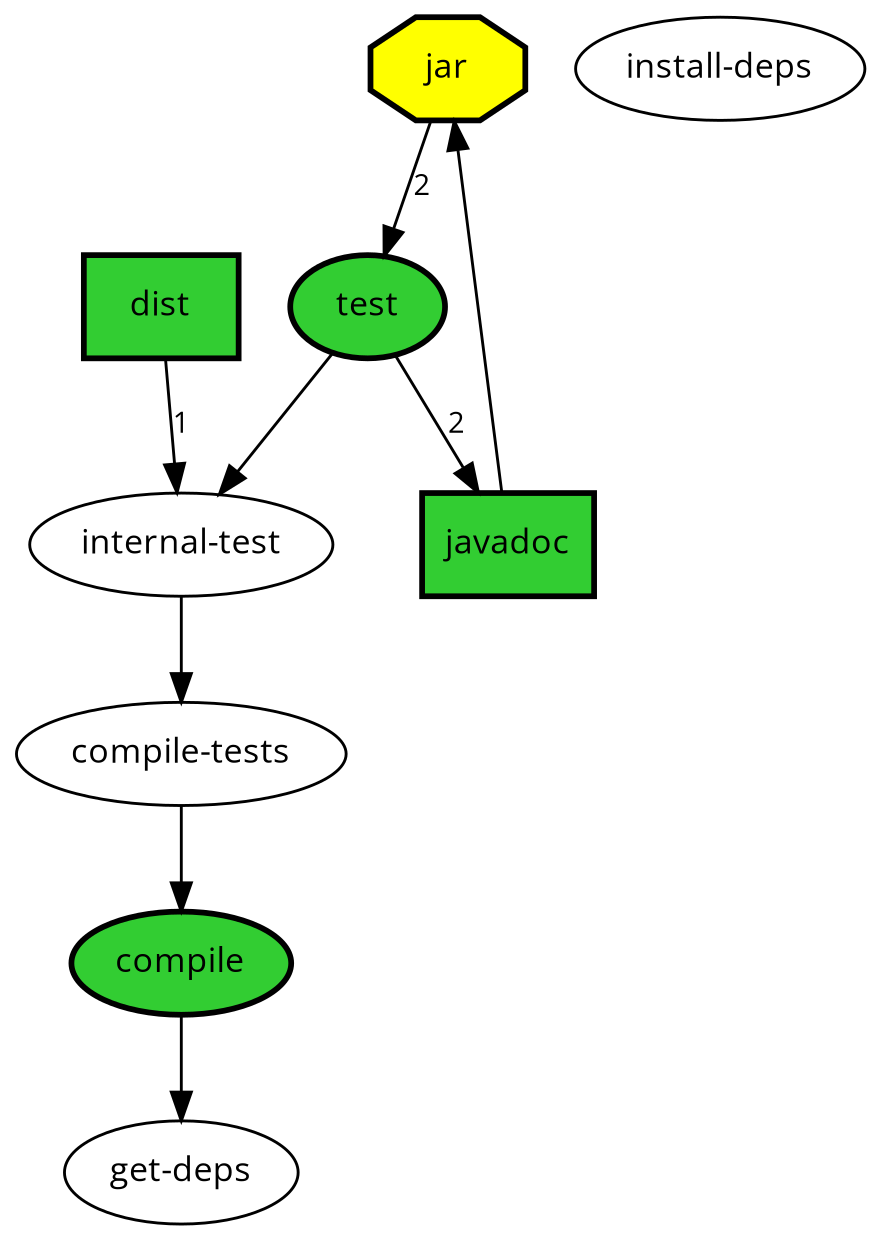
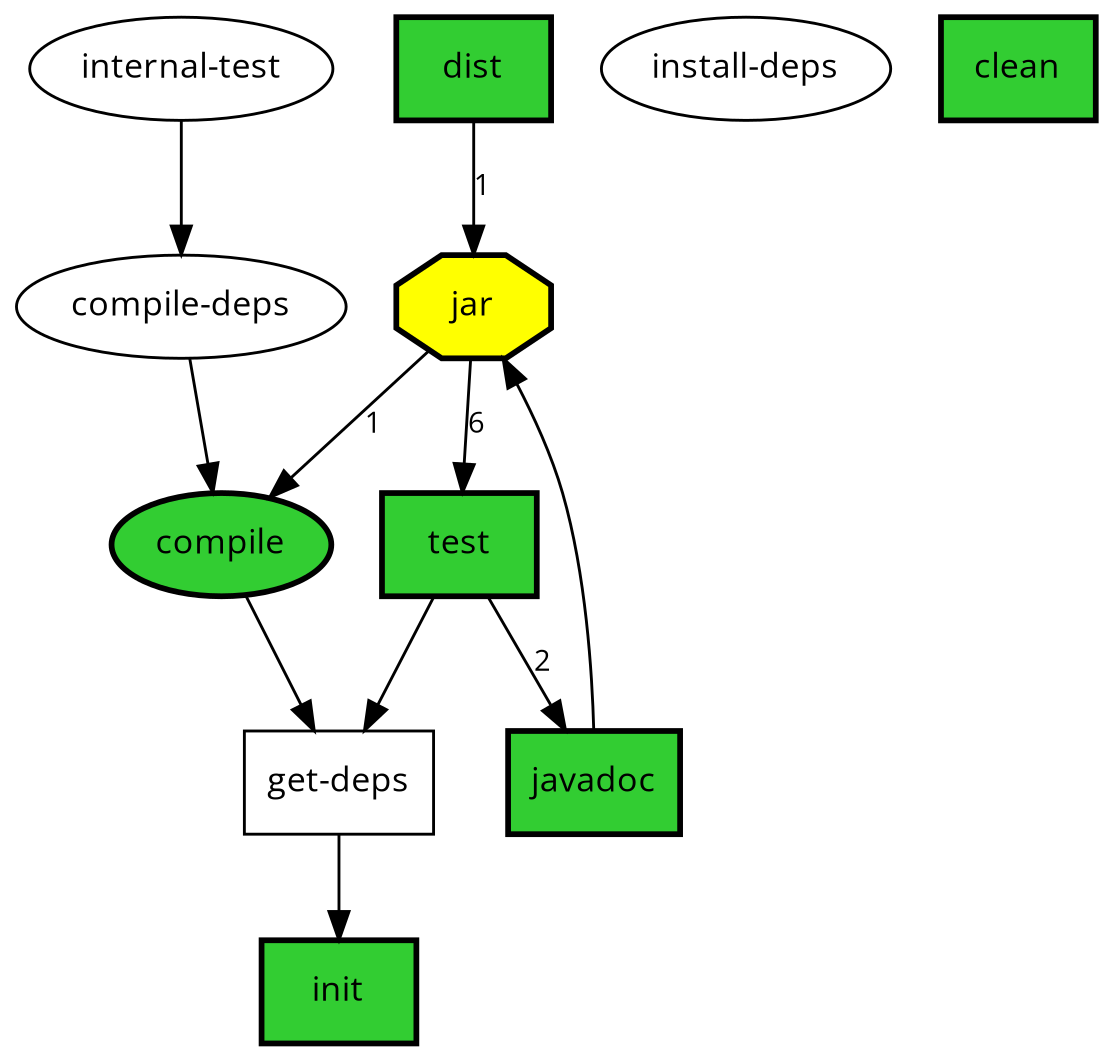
none -> (1018, 69)
(424, 188) -> (478, 426)
(368, 307) -> (459, 545)
(170, 411) -> (474, 173)
(285, 412) -> (406, 651)
none -> (360, 414)
(181, 754) -> (181, 307)
none -> (339, 992)
(181, 1172) -> (339, 783)
